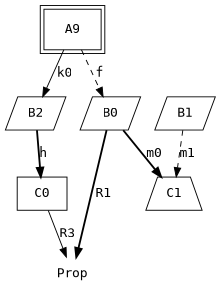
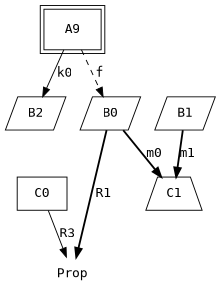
(38, 149) -> none
(180, 149) -> (180, 149)
